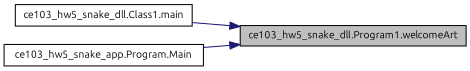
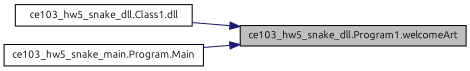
(104, 15) -> (104, 15)
(104, 55) -> (104, 55)
